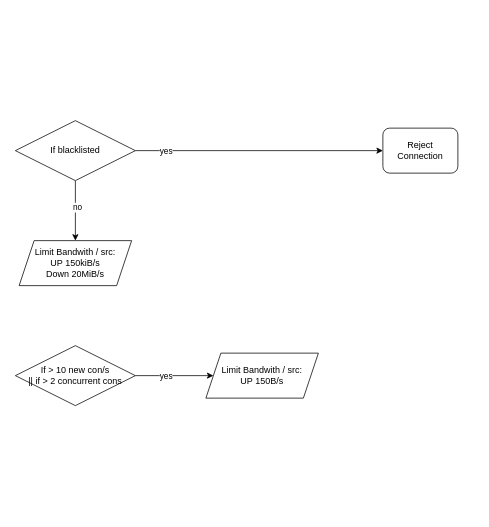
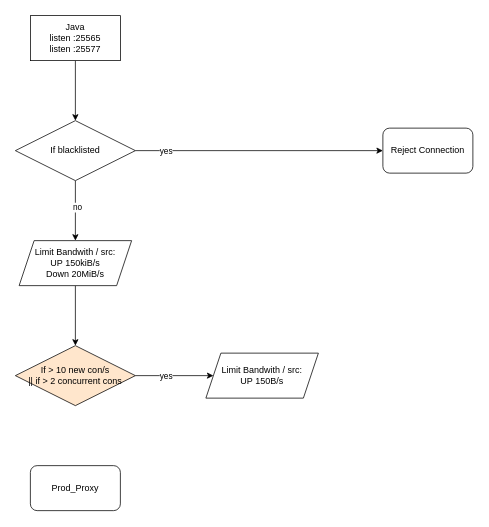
none -> (75, 38)
none -> (75, 87)
(420, 150) -> (428, 150)
none -> (75, 312)
(75, 375) -> (75, 375)
none -> (75, 488)
